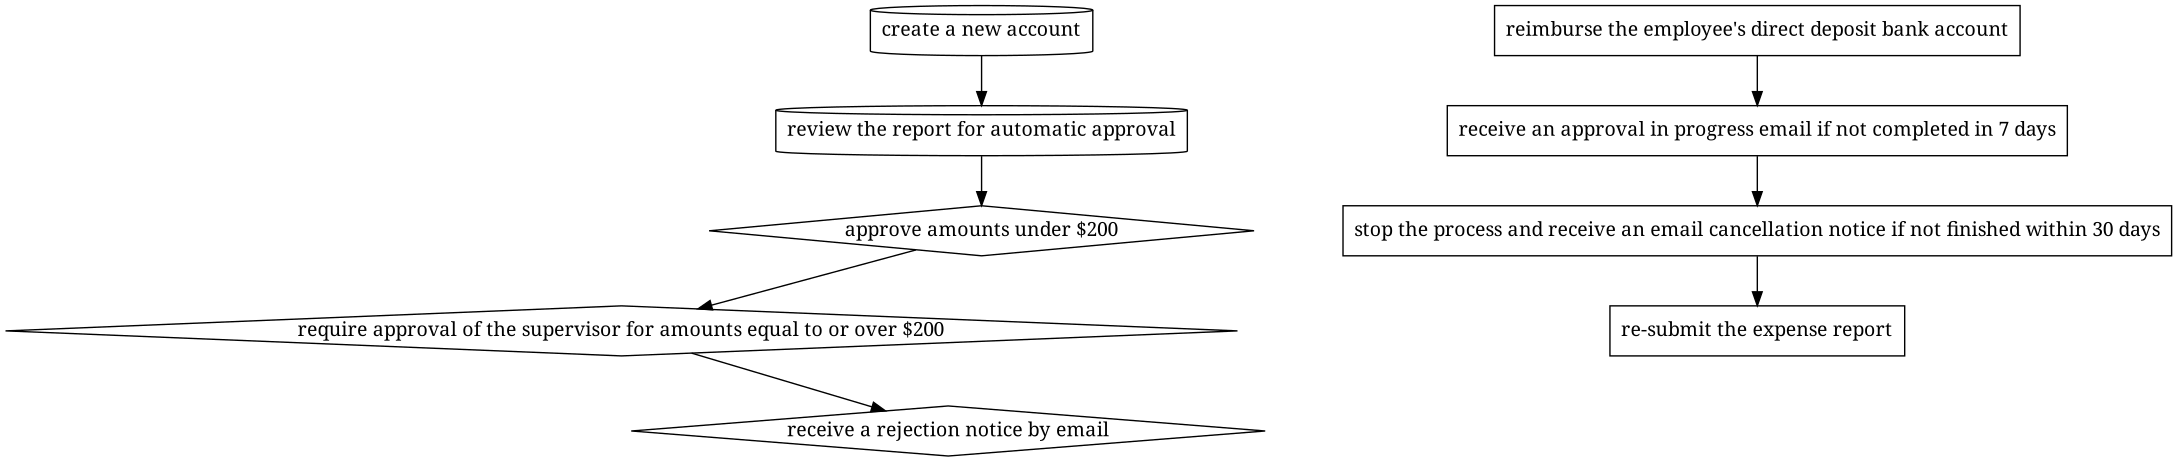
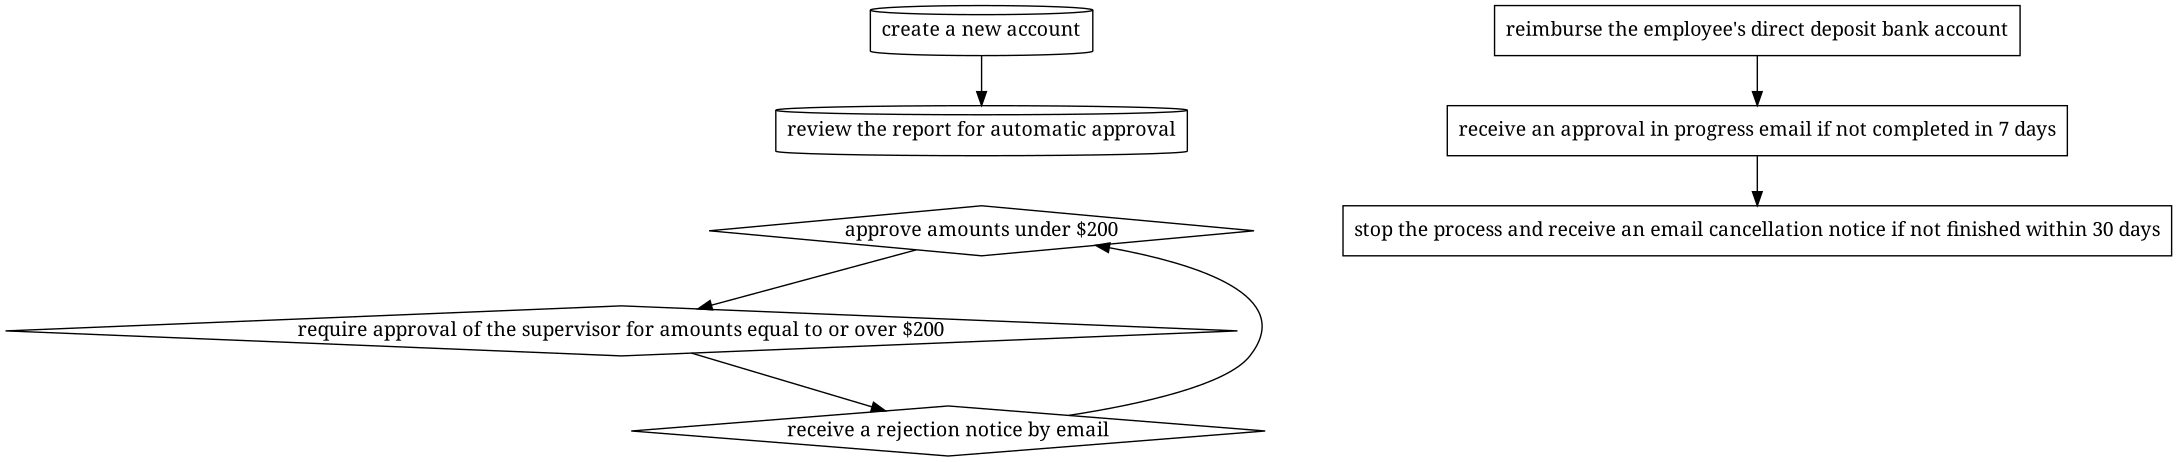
(982, 174) -> (1255, 347)
(1757, 331) -> none
